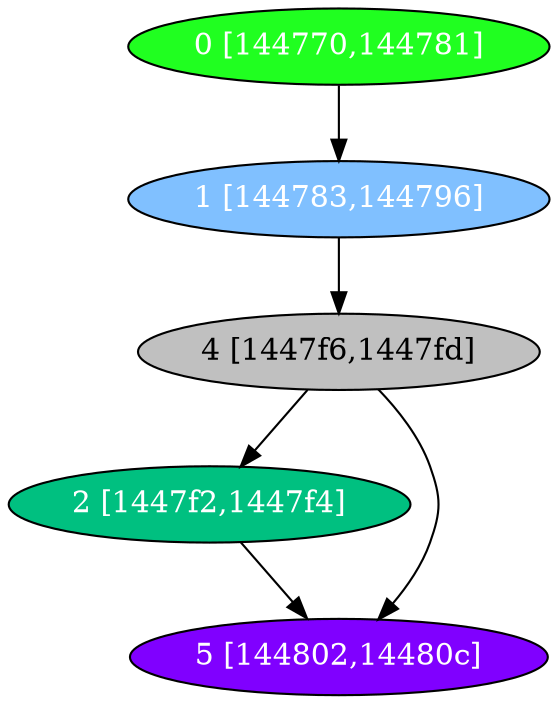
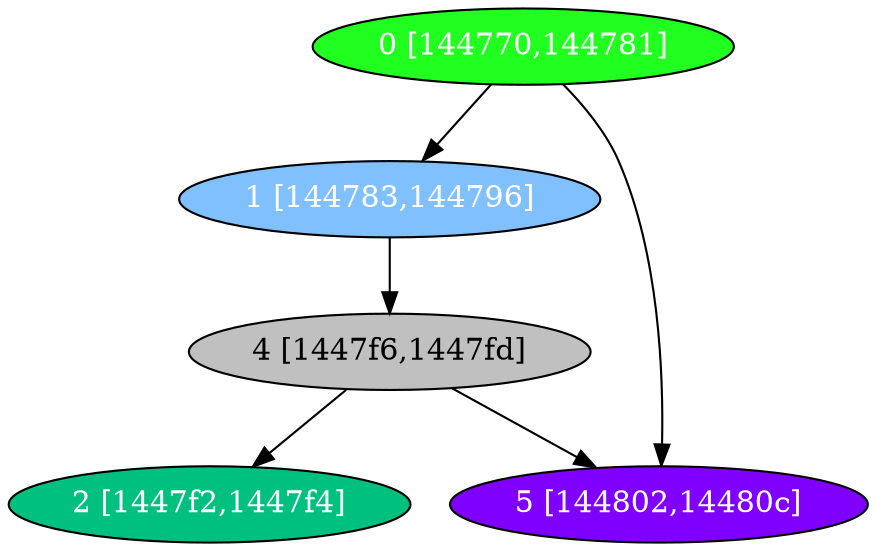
(267, 572) -> (647, 253)
